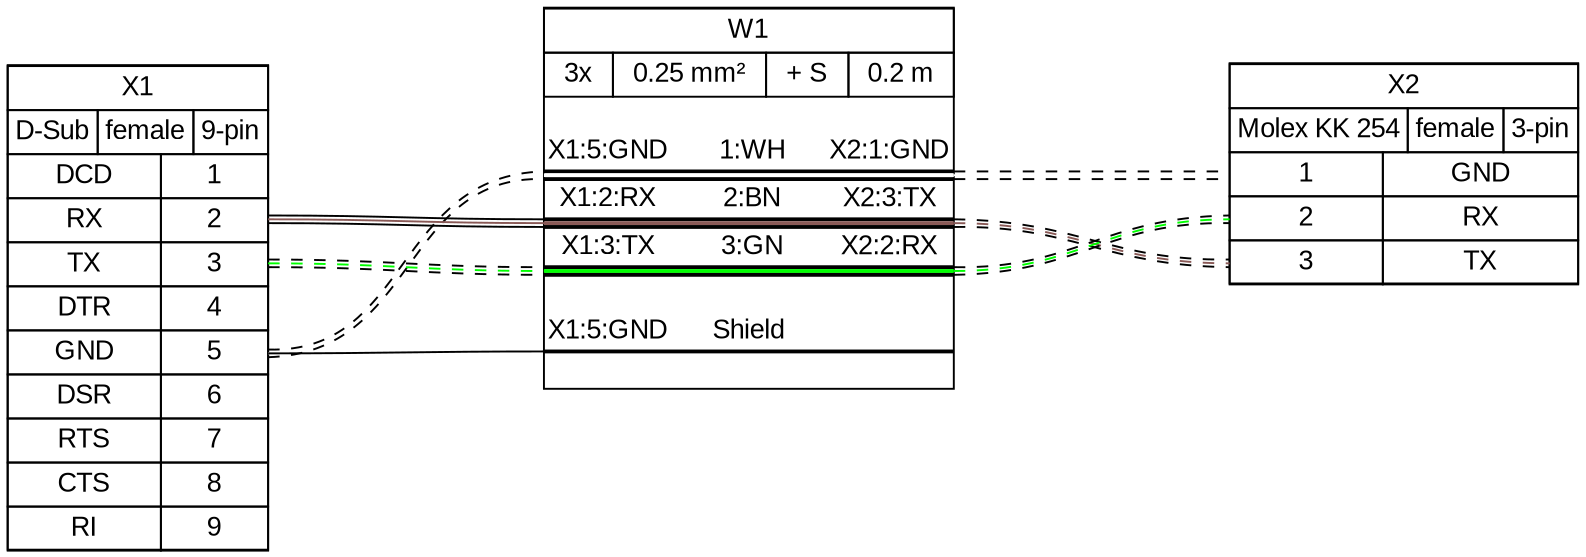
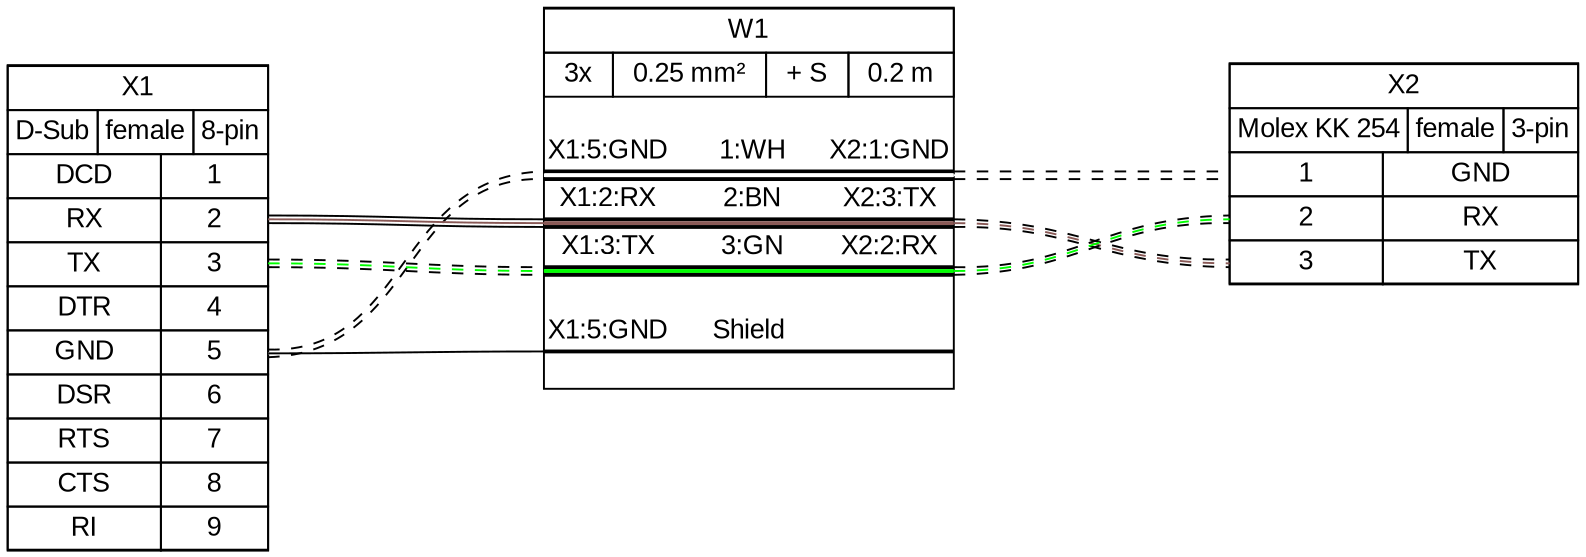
(231, 131) -> (231, 131)
